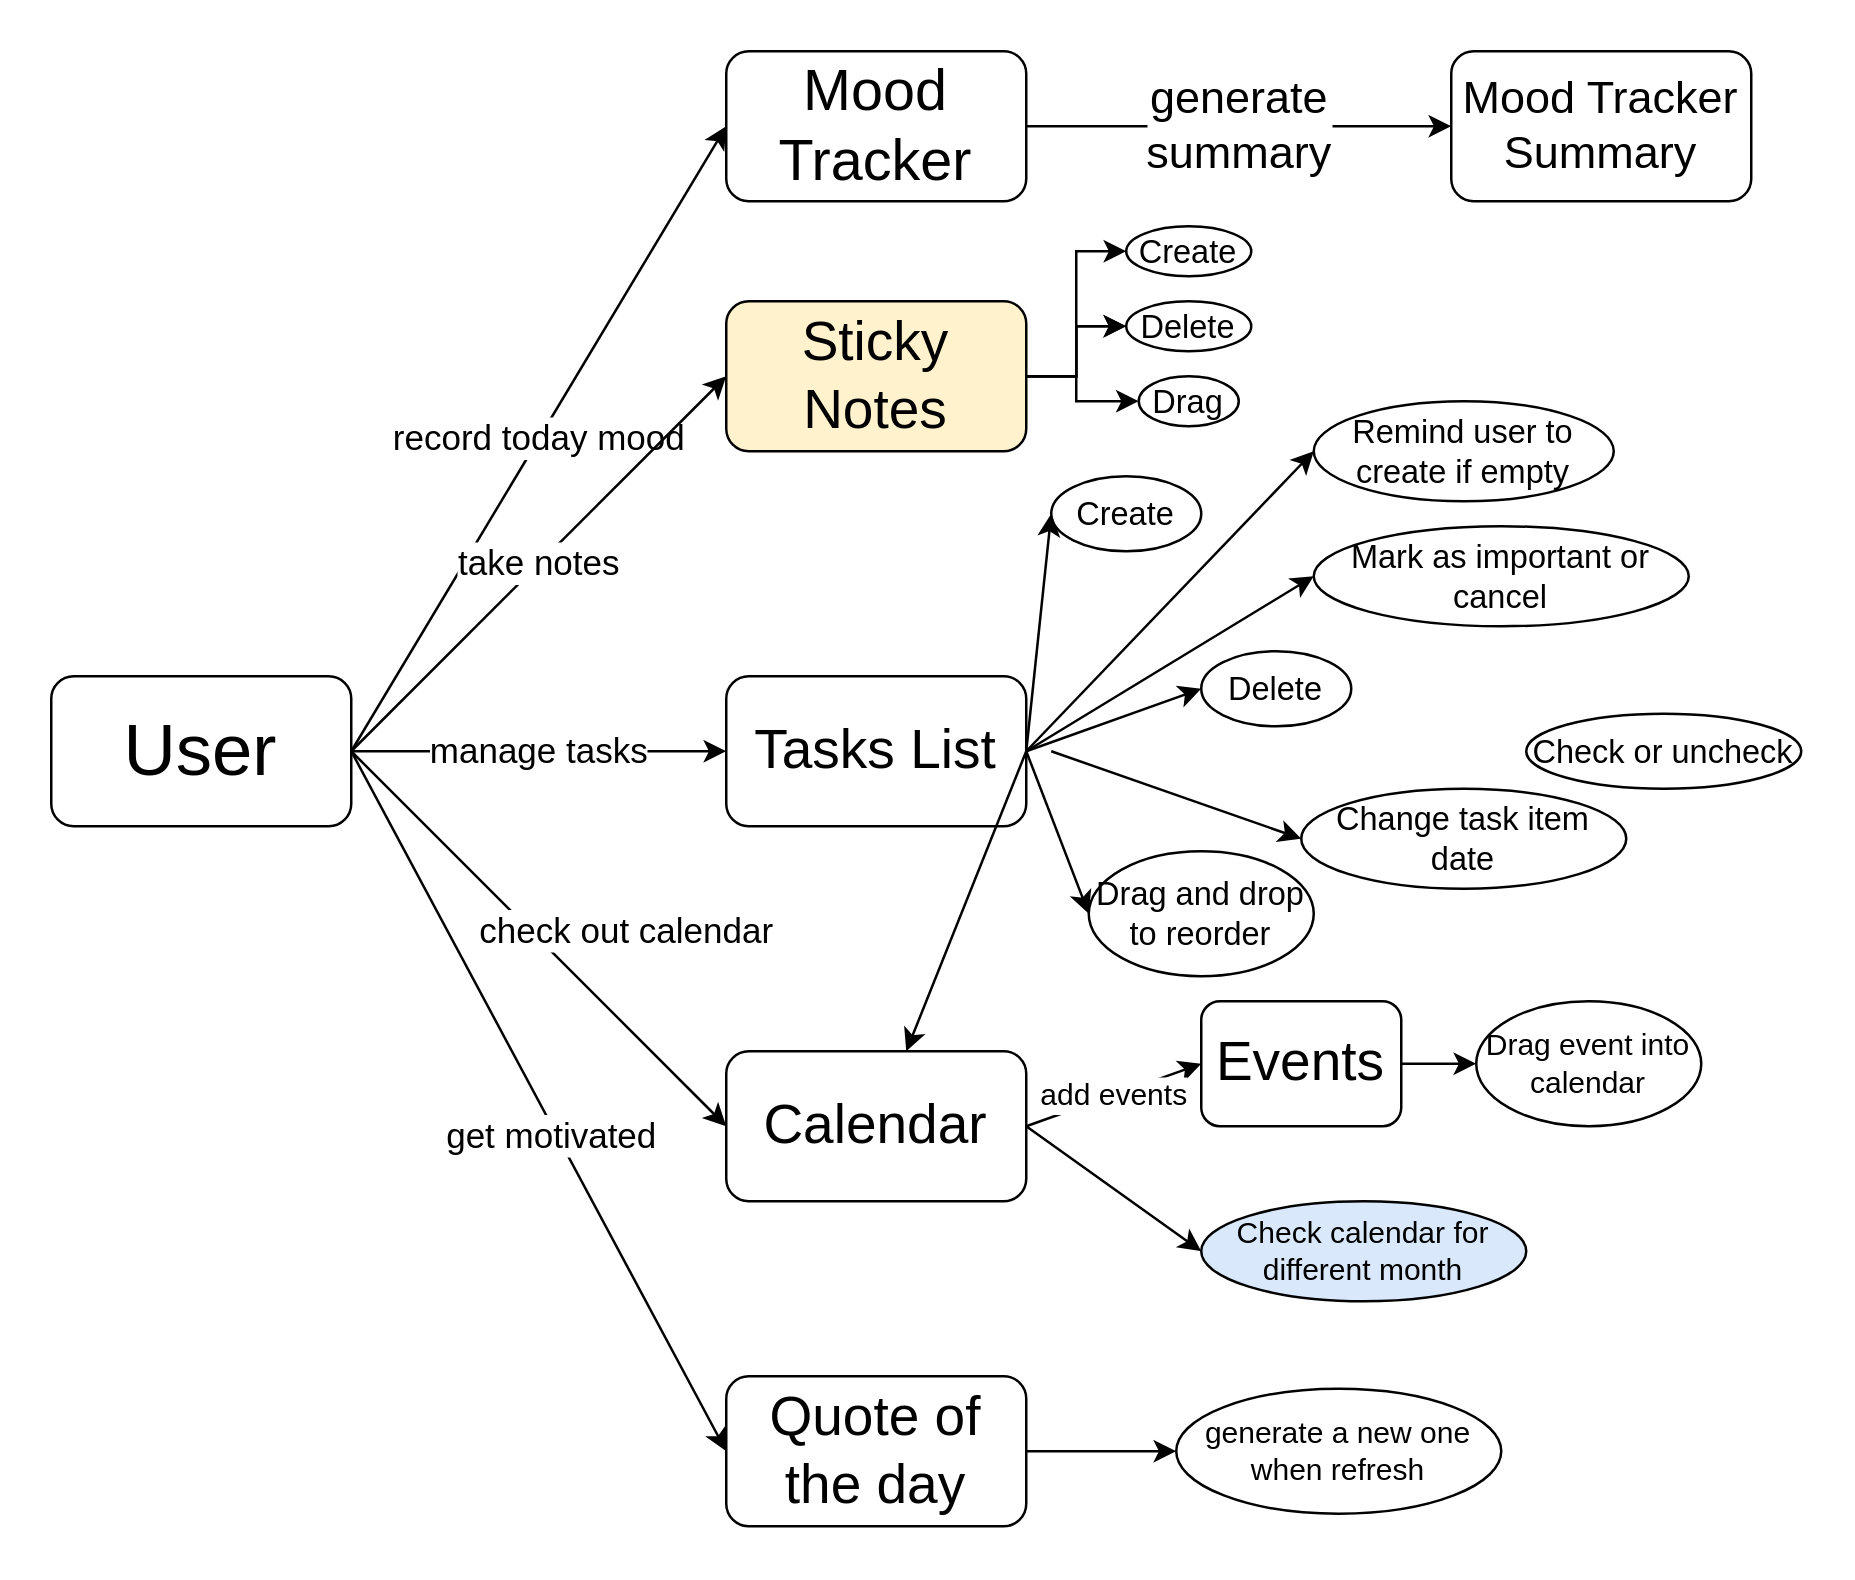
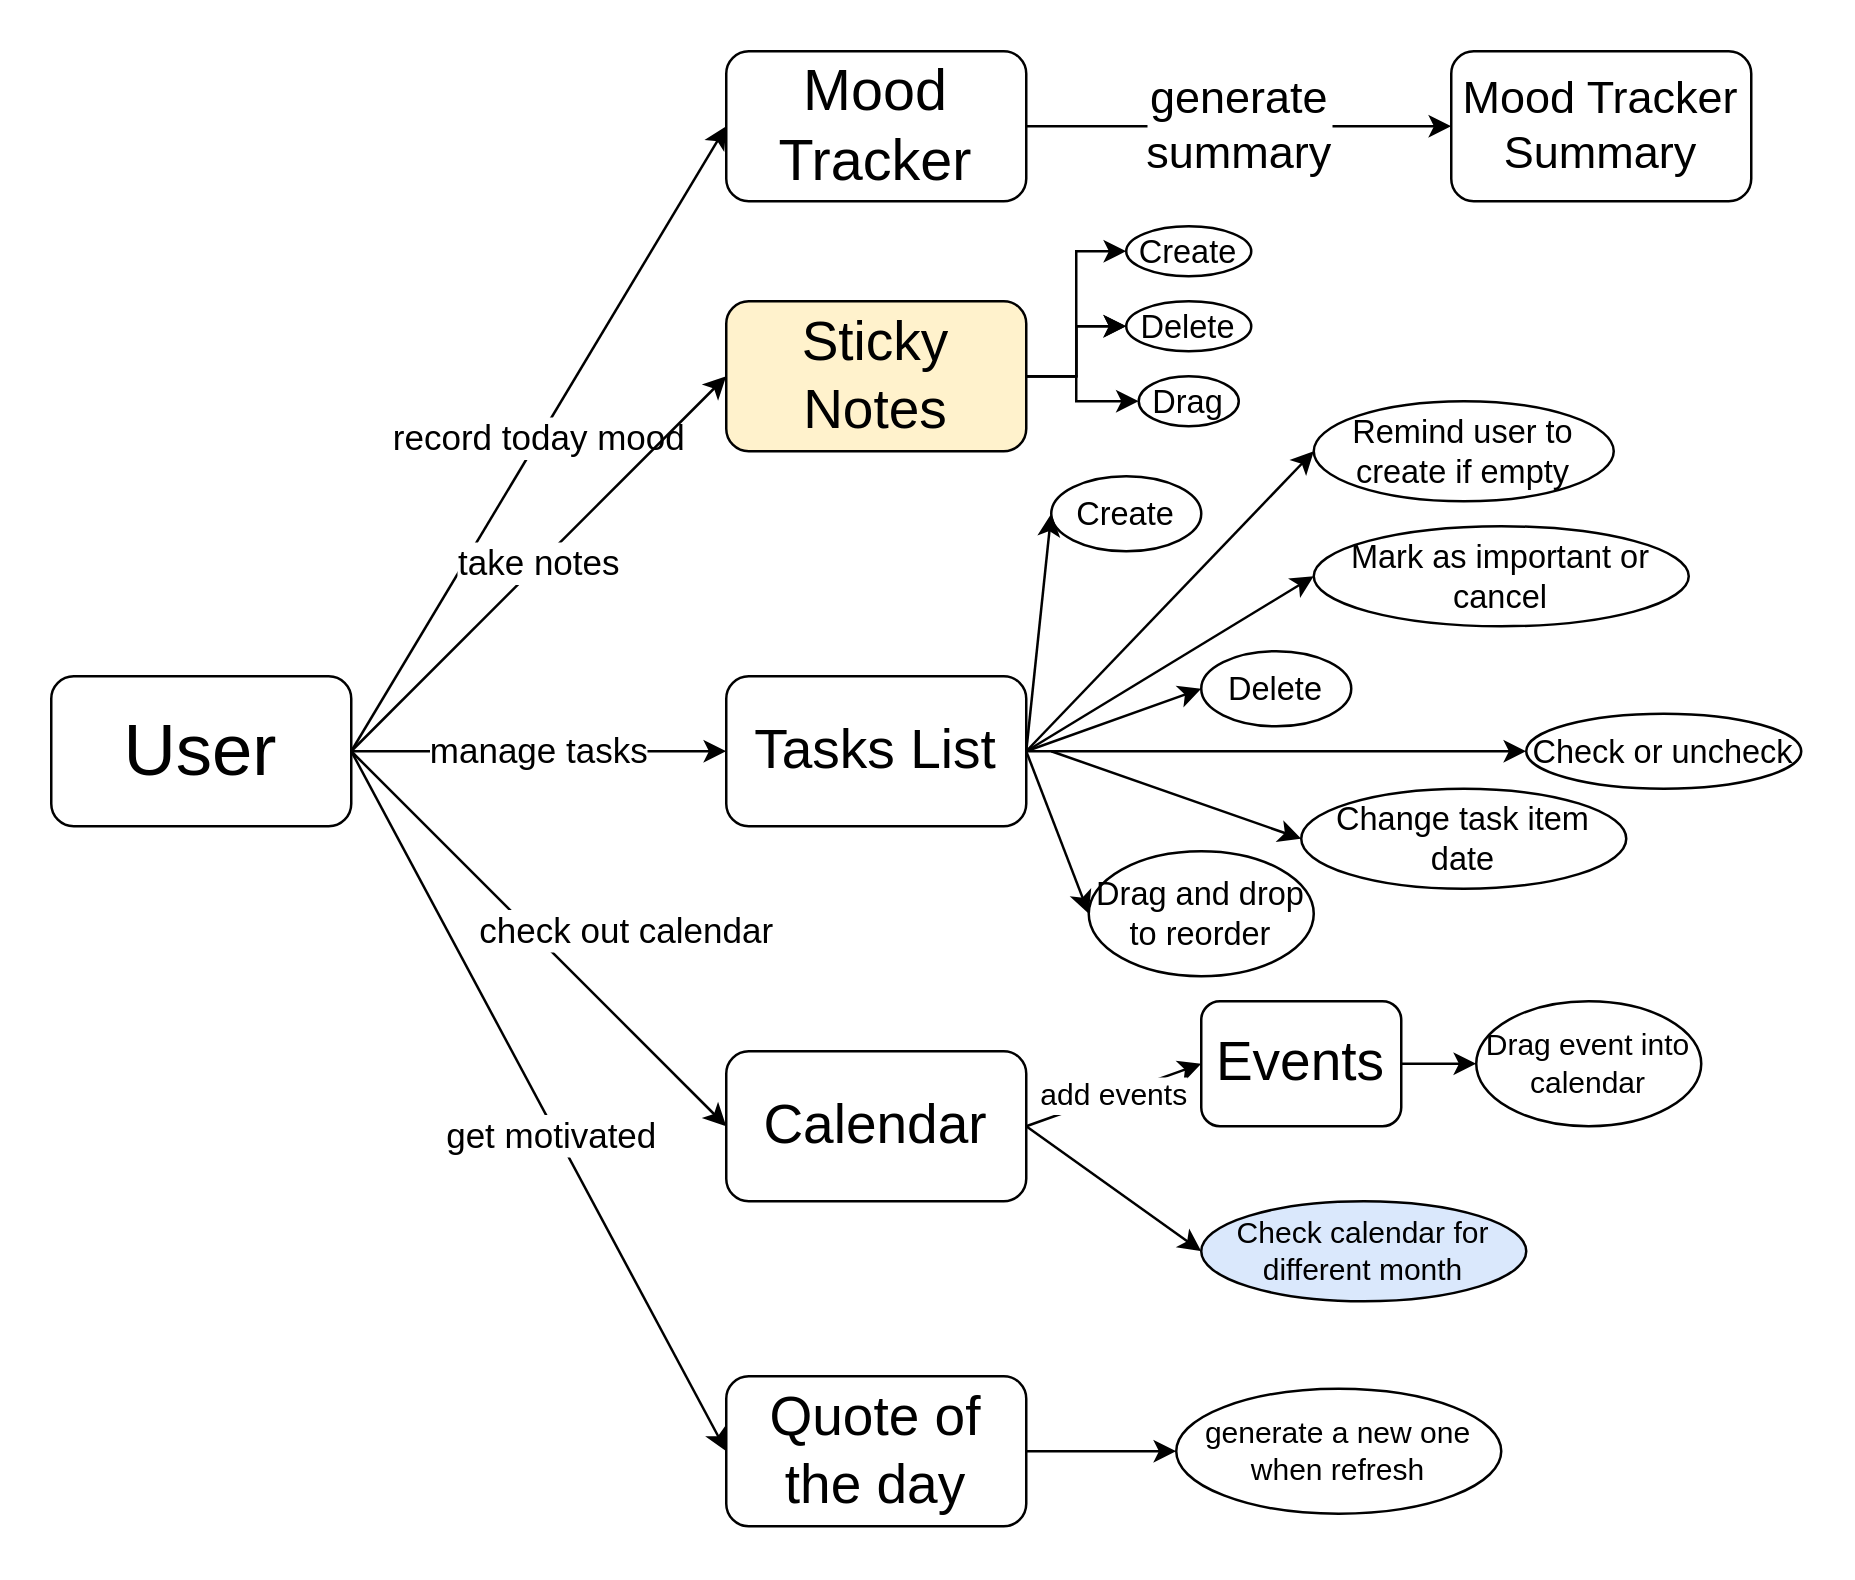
(968, 896) -> (1286, 751)
